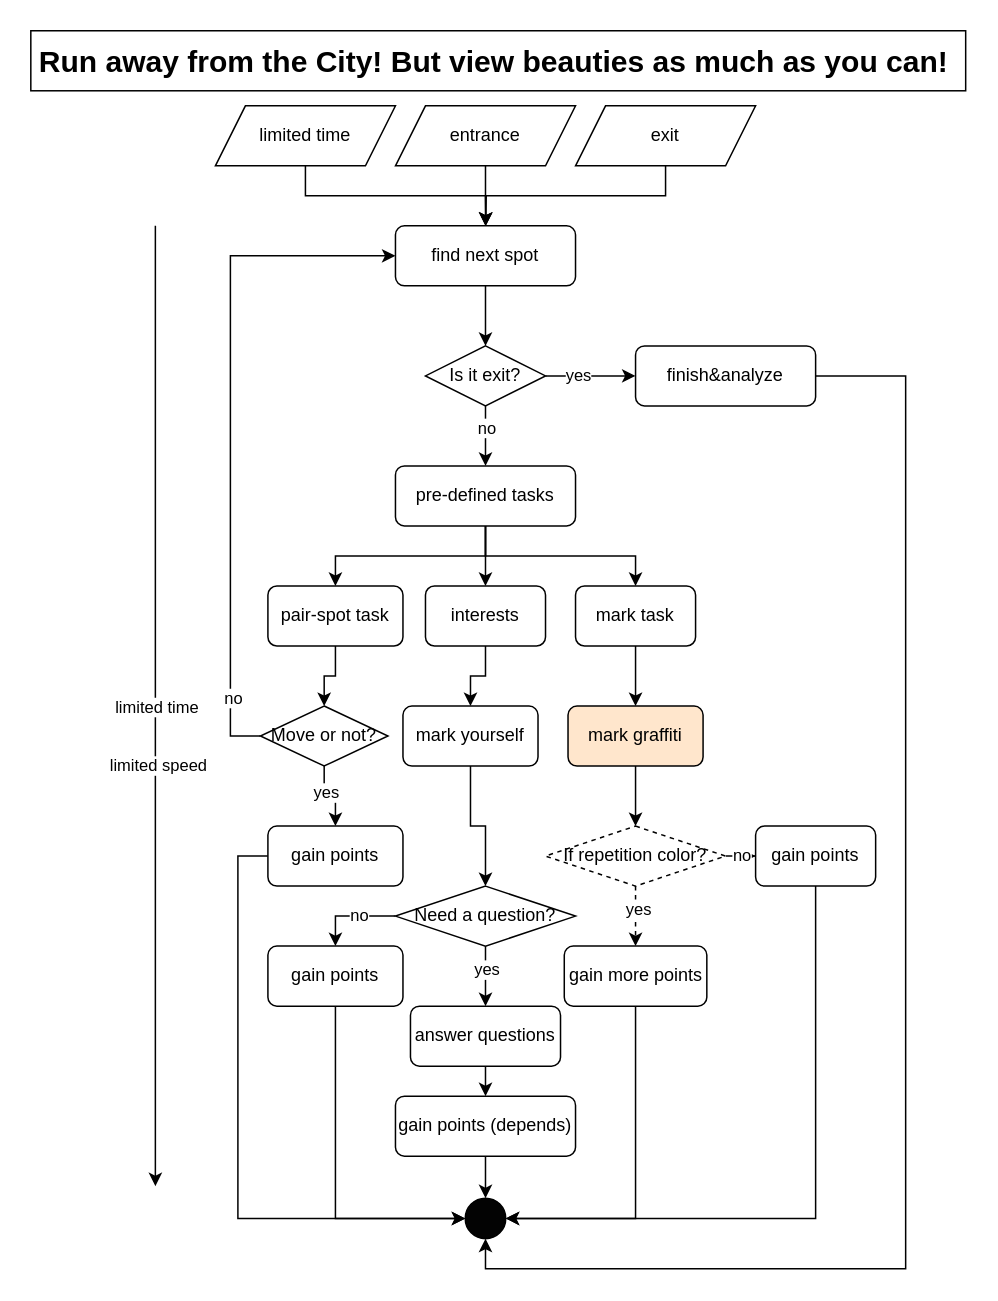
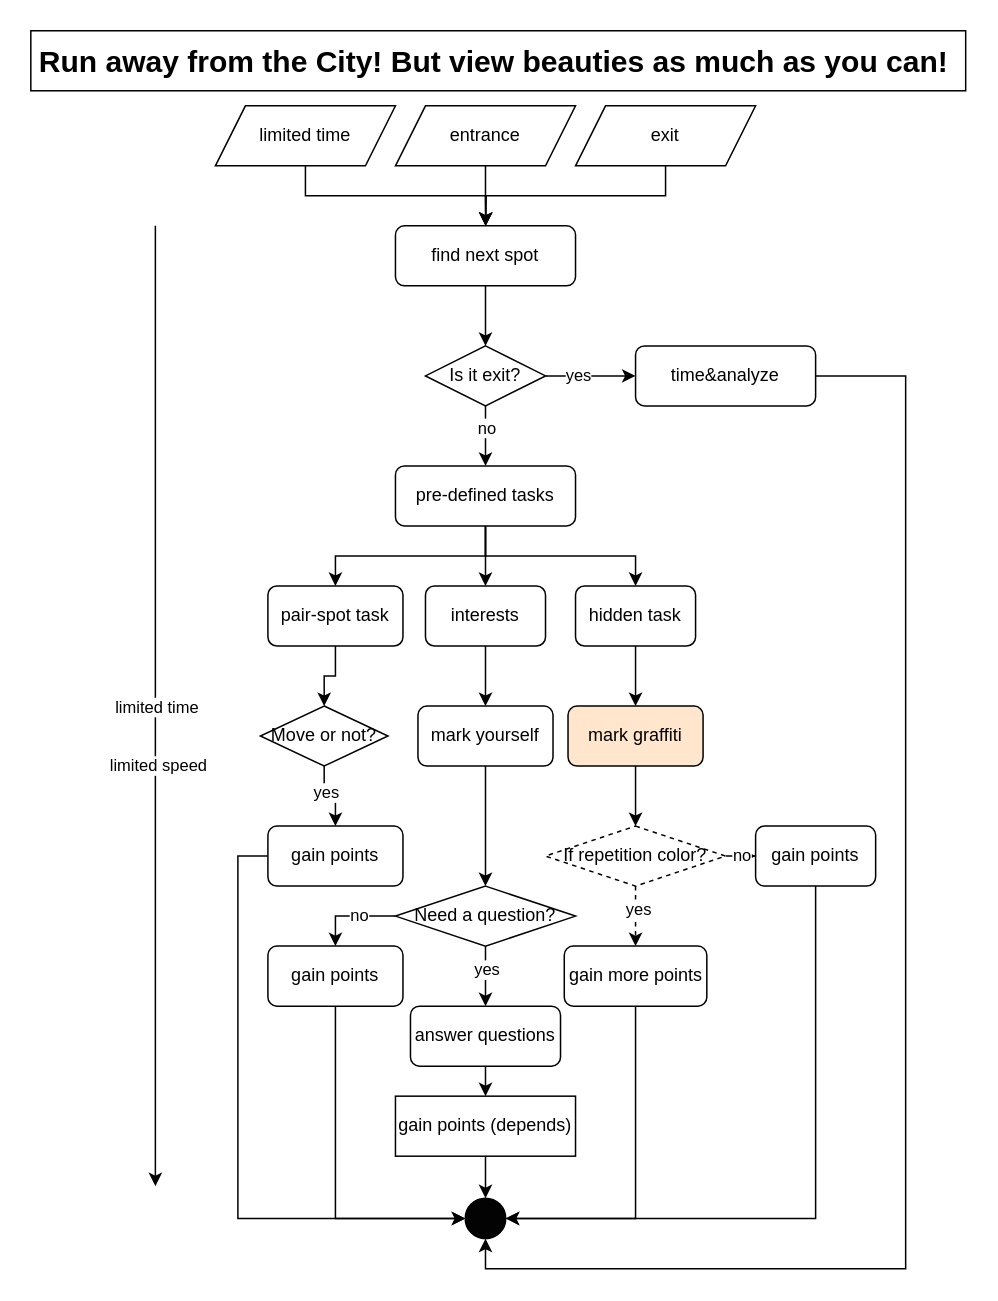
(725, 376) -> (725, 376)
(230, 434) -> none
(635, 616) -> (635, 616)
(470, 736) -> (485, 736)
(485, 1126) -> (485, 1126)
